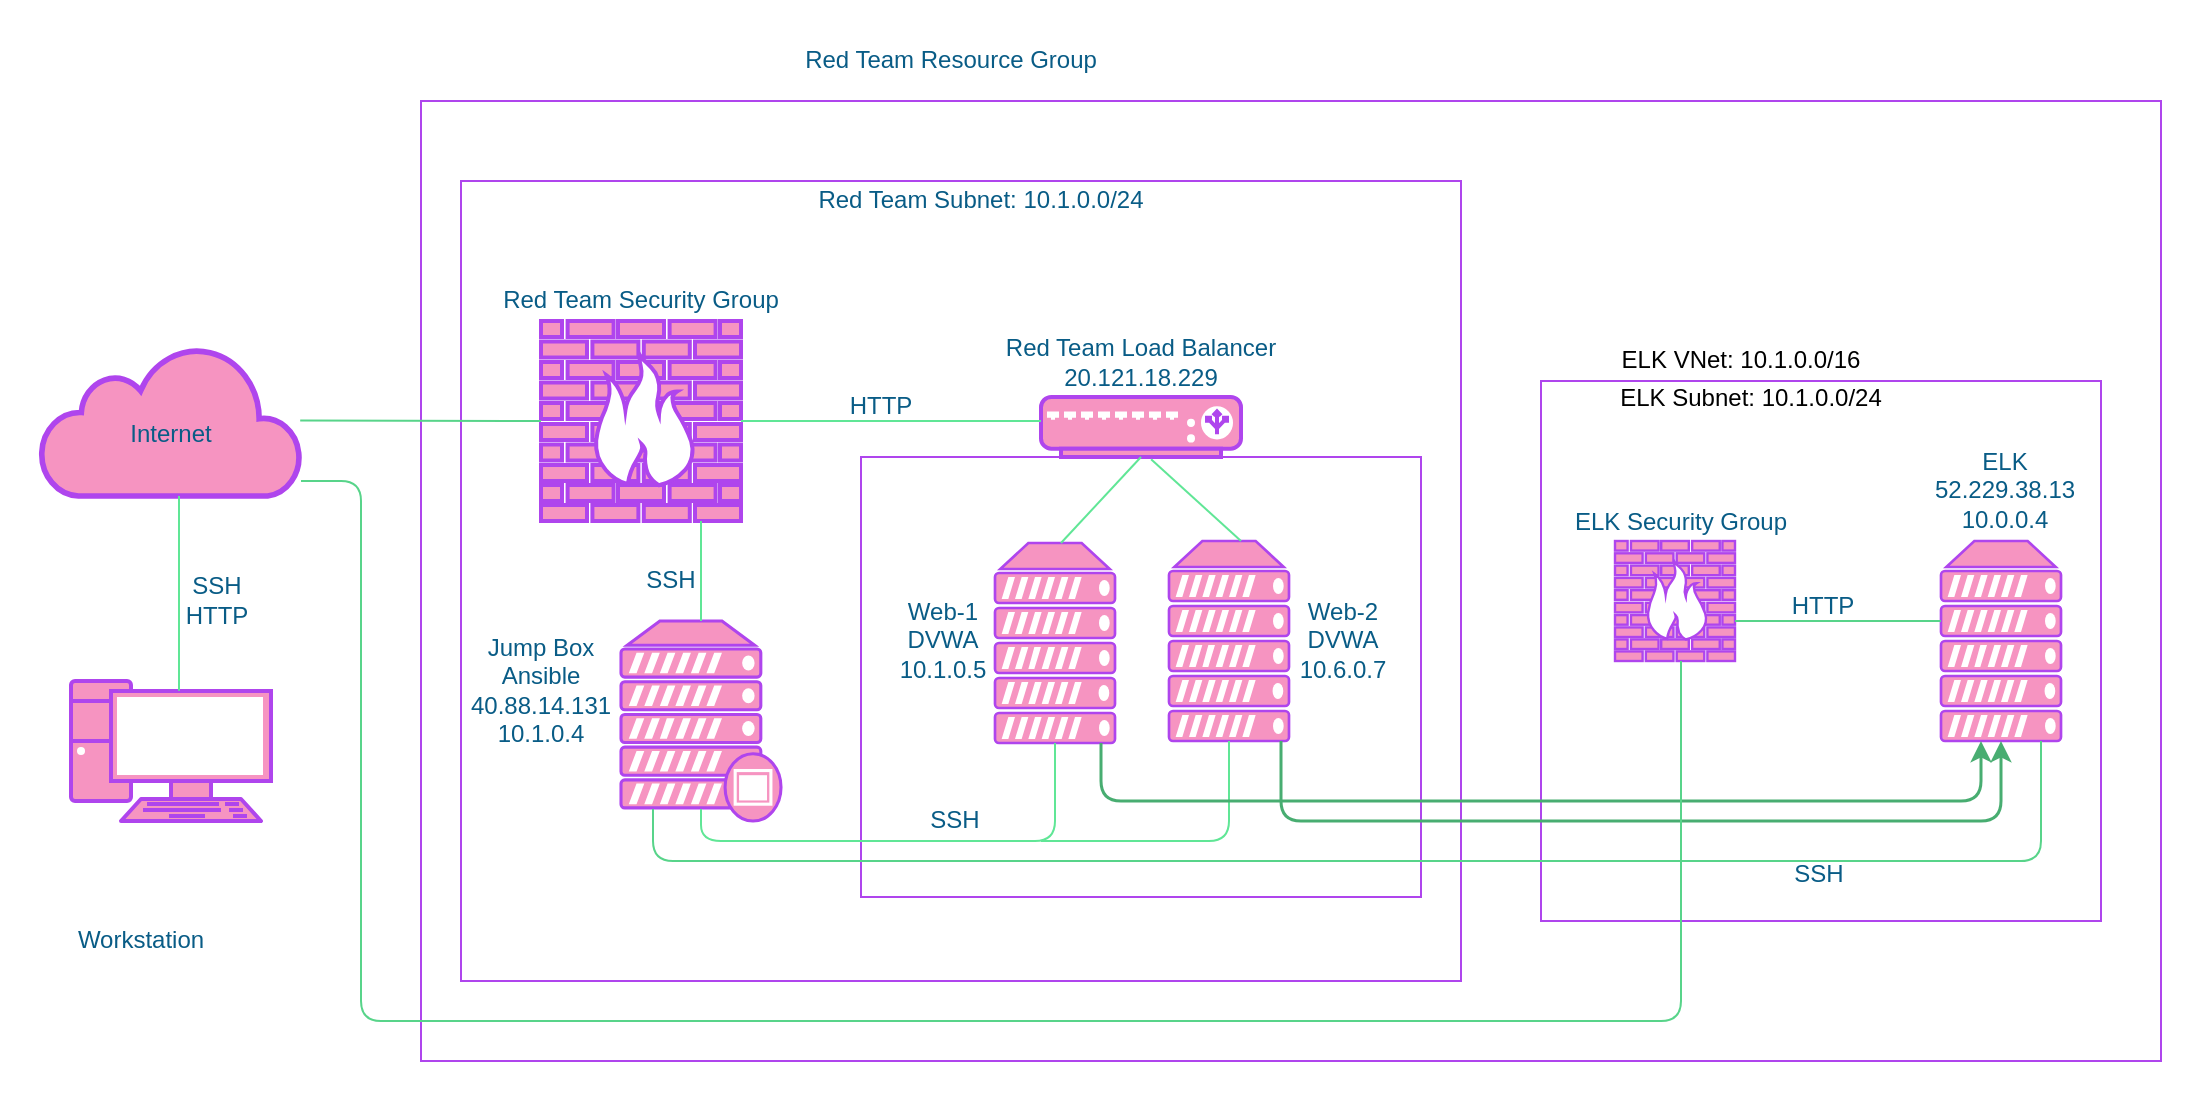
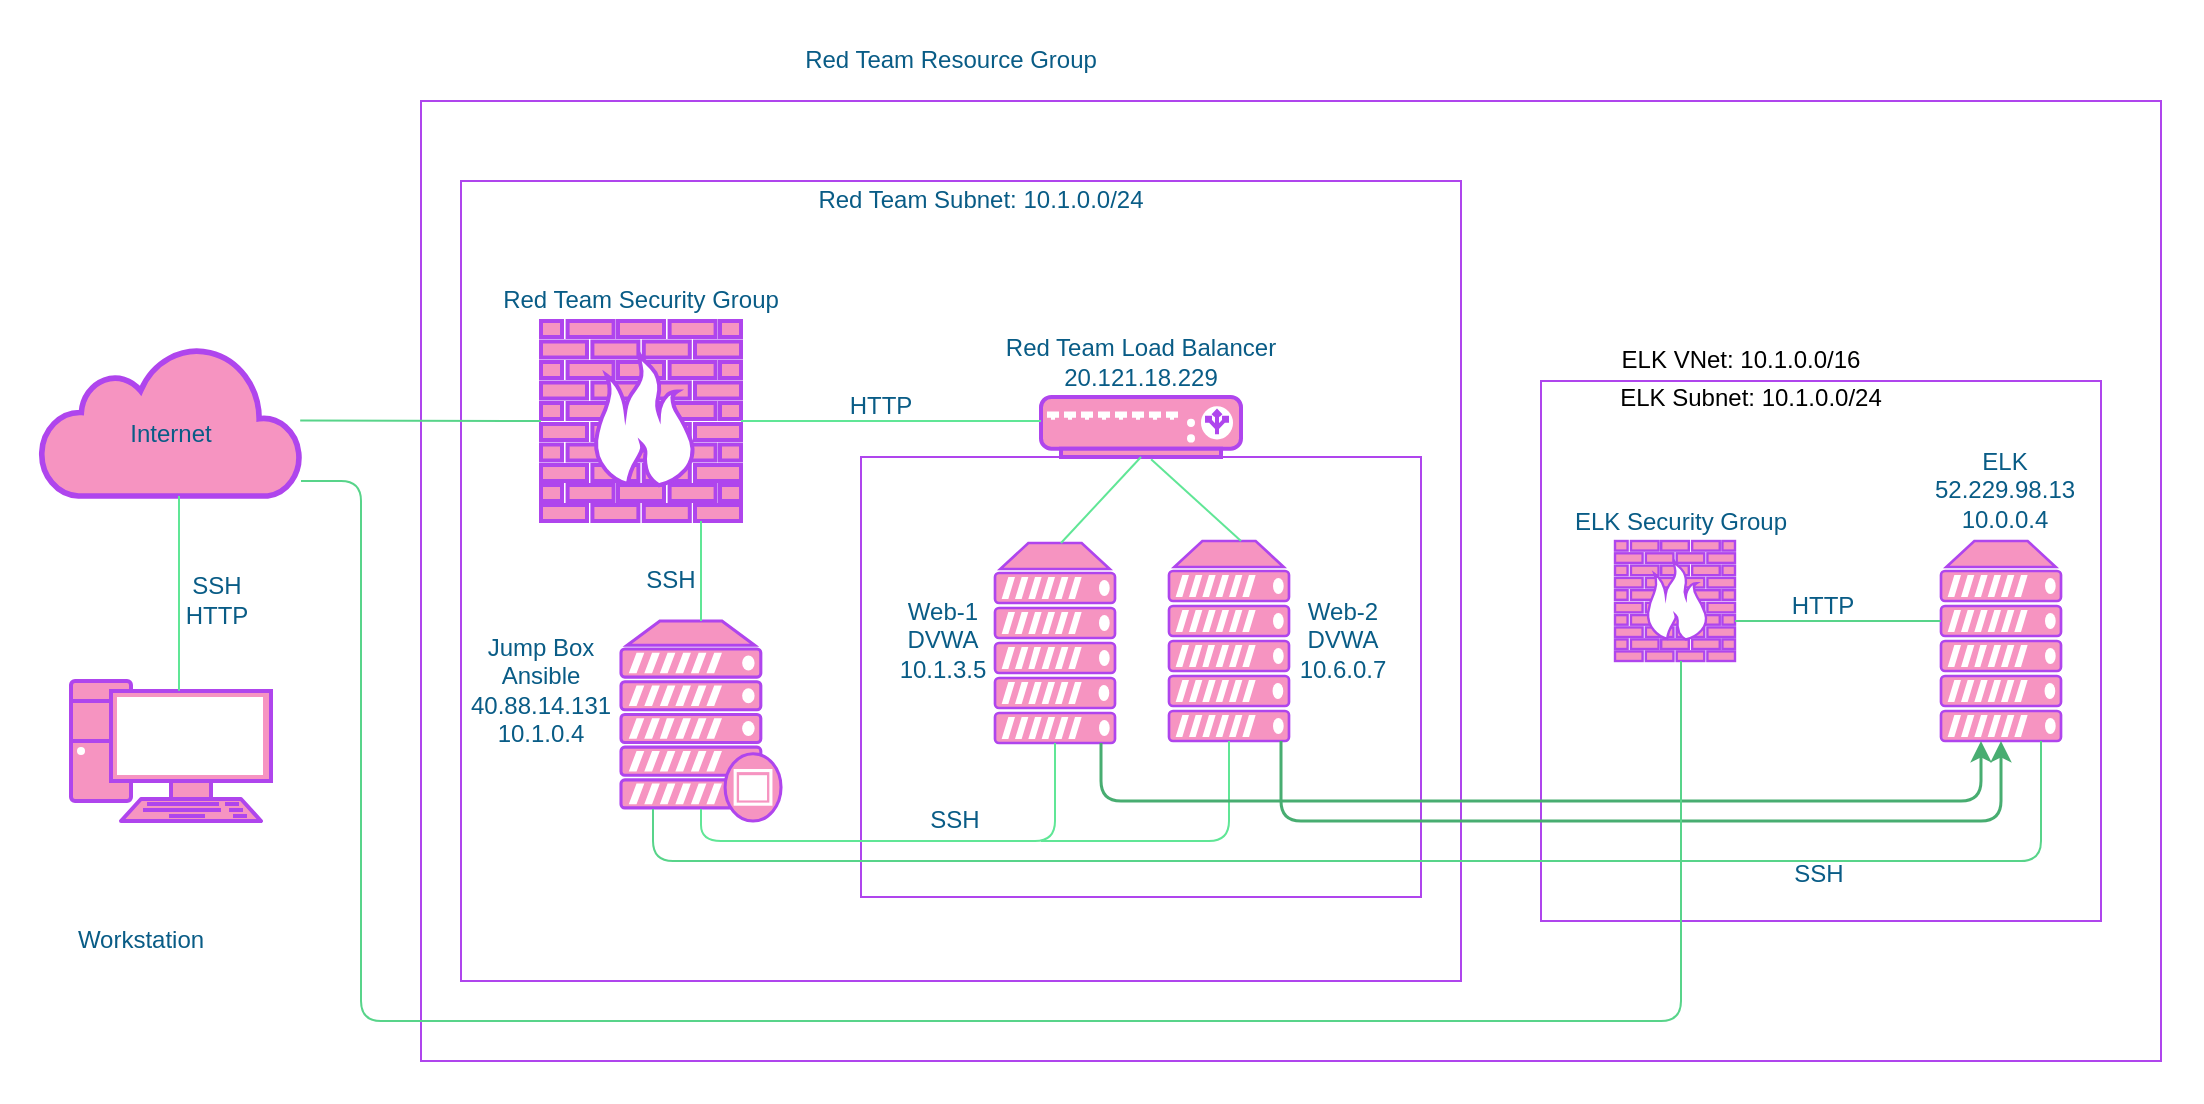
(2006, 491) -> (2006, 491)
(944, 641) -> (944, 641)
